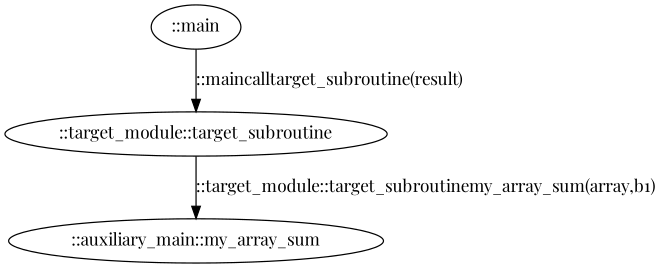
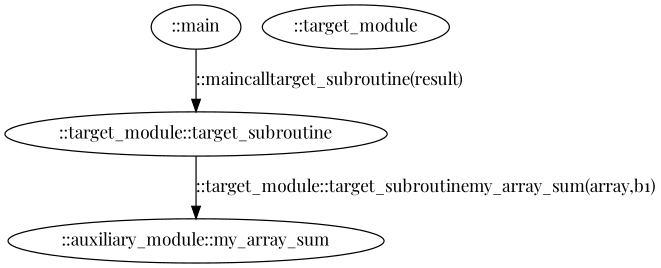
none -> (356, 27)
(196, 241) -> (196, 241)
